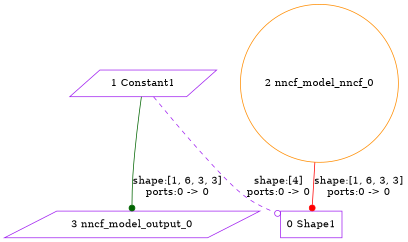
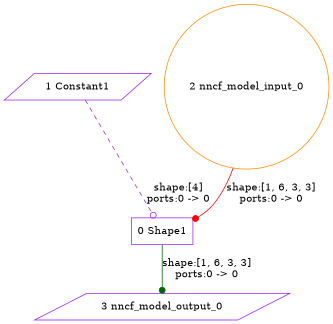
(319, 83) -> (247, 87)
(135, 151) -> (162, 266)
